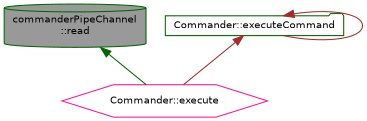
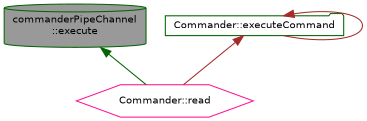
(75, 26) -> (75, 26)
(165, 101) -> (165, 101)
